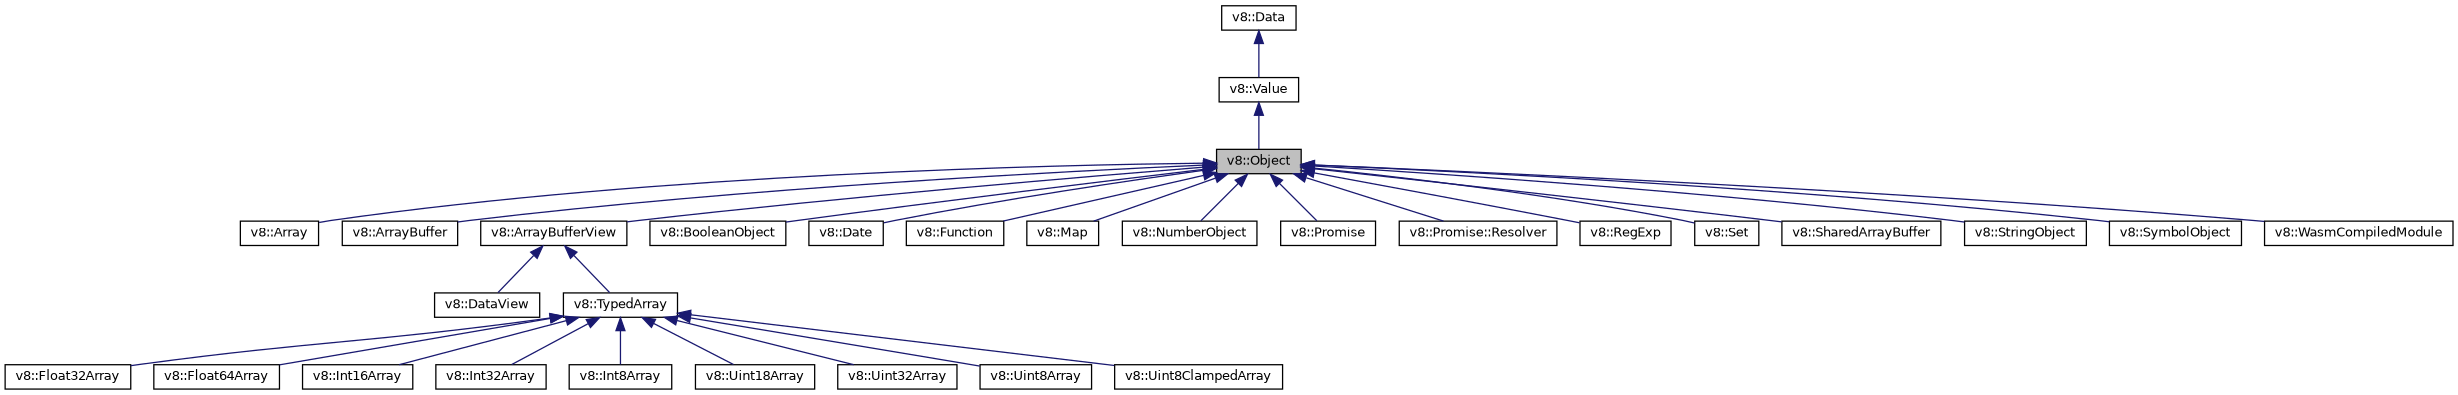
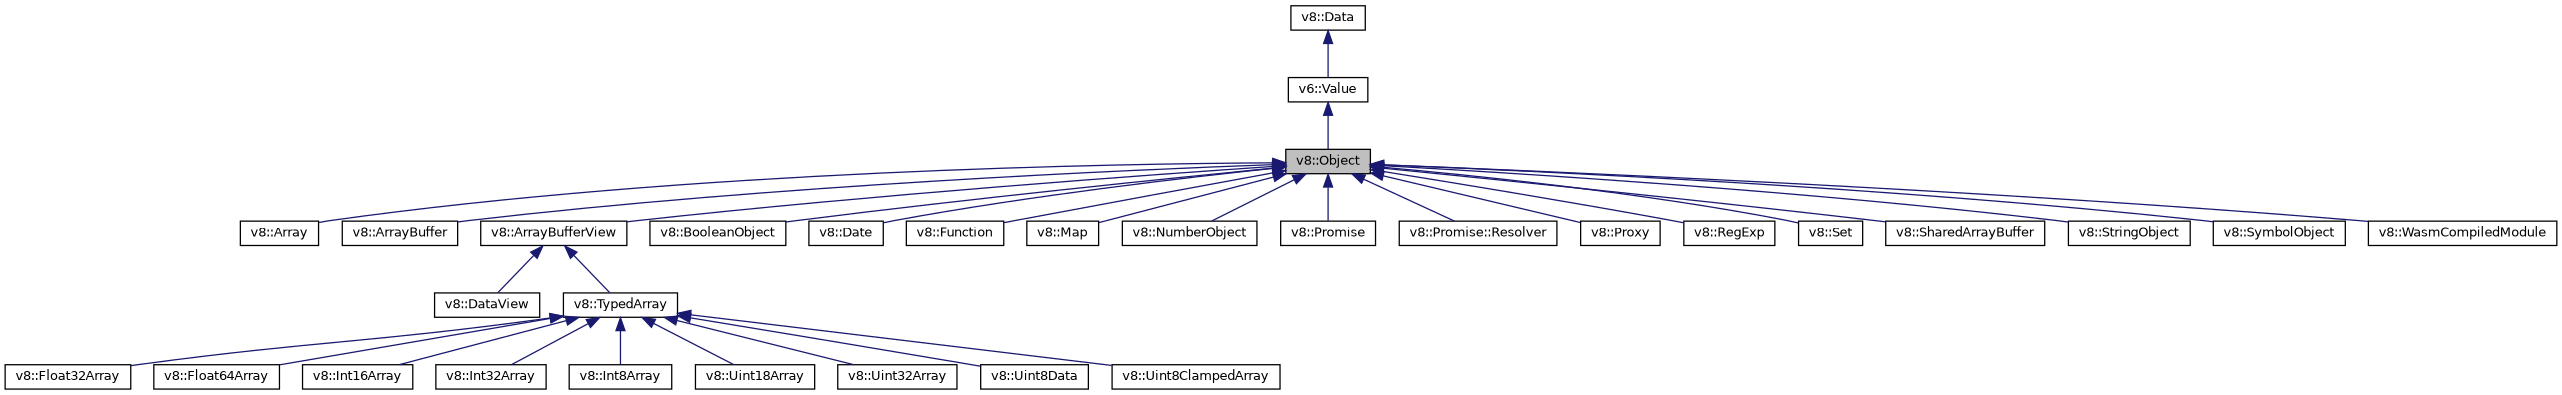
(1259, 90) -> (1328, 90)
none -> (1620, 233)
(1036, 377) -> (1035, 377)
